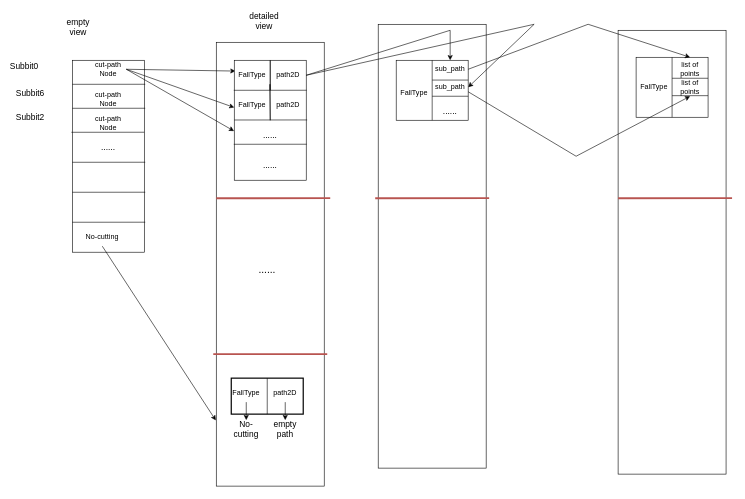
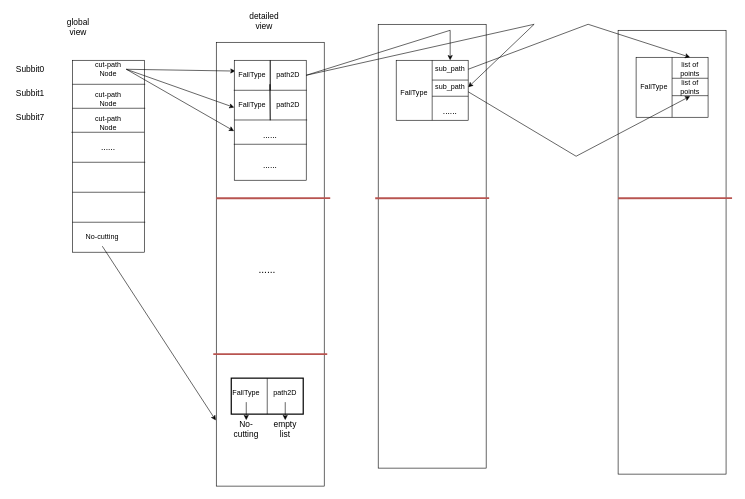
(78, 27) -> (78, 27)
(24, 66) -> (30, 69)
(30, 93) -> (30, 93)
(30, 117) -> (30, 117)
(285, 429) -> (285, 429)
